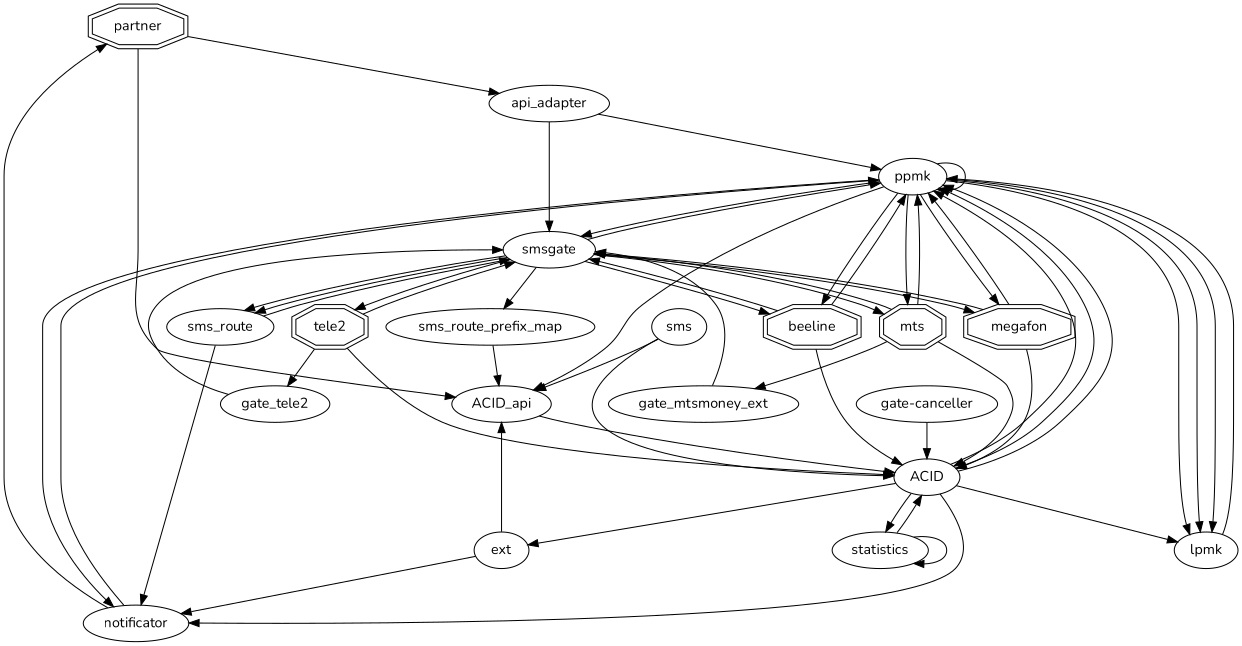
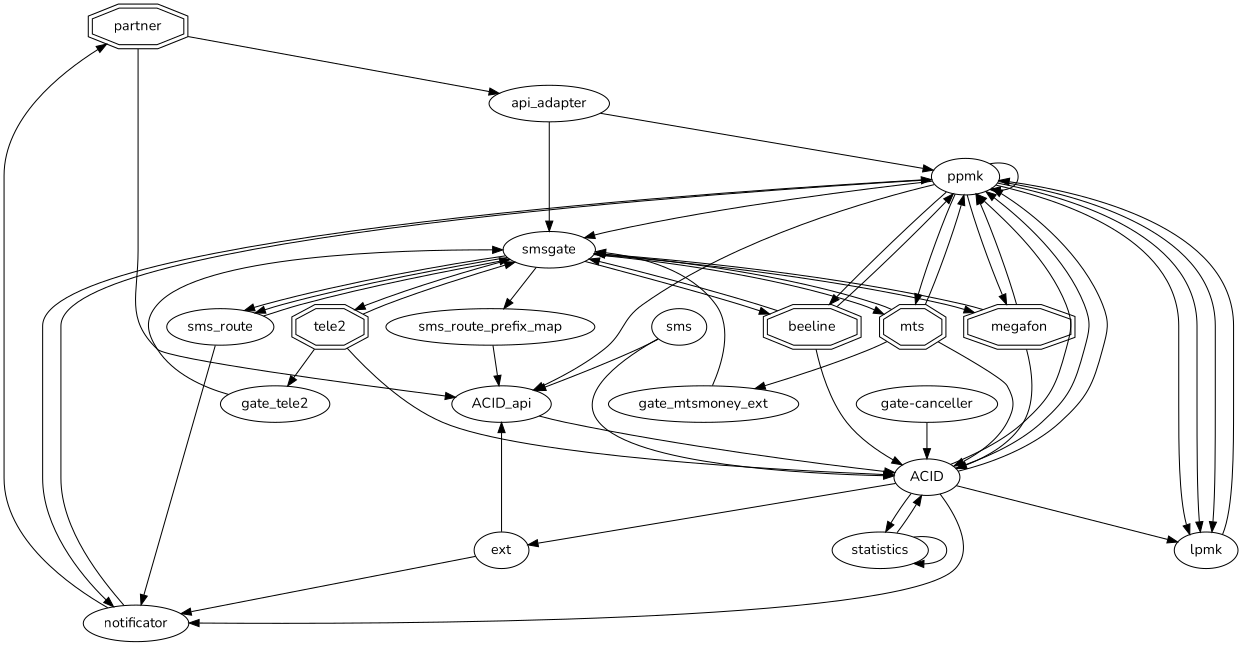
(728, 209) -> none
